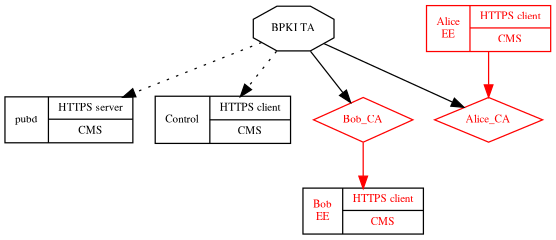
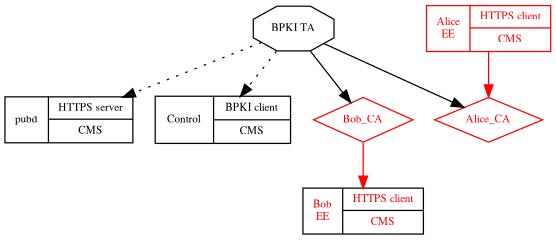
(250, 107) -> (252, 107)
